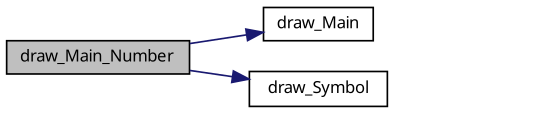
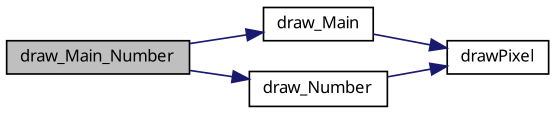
none -> (498, 57)
(318, 89) -> (318, 89)
